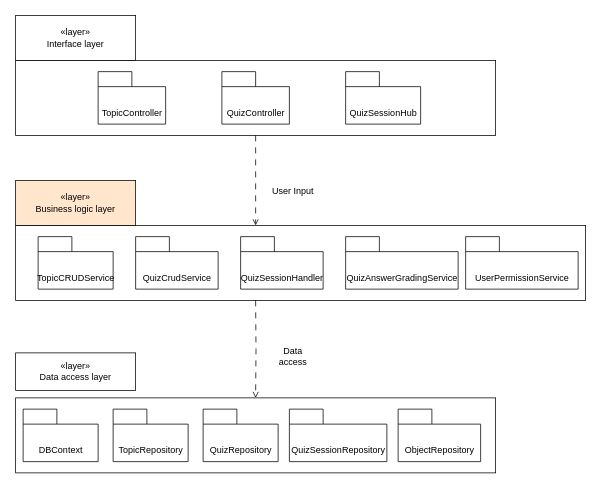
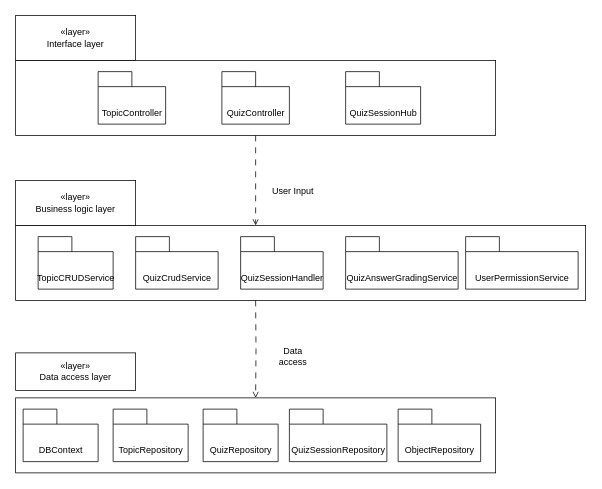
(75, 203) -> (75, 203)
